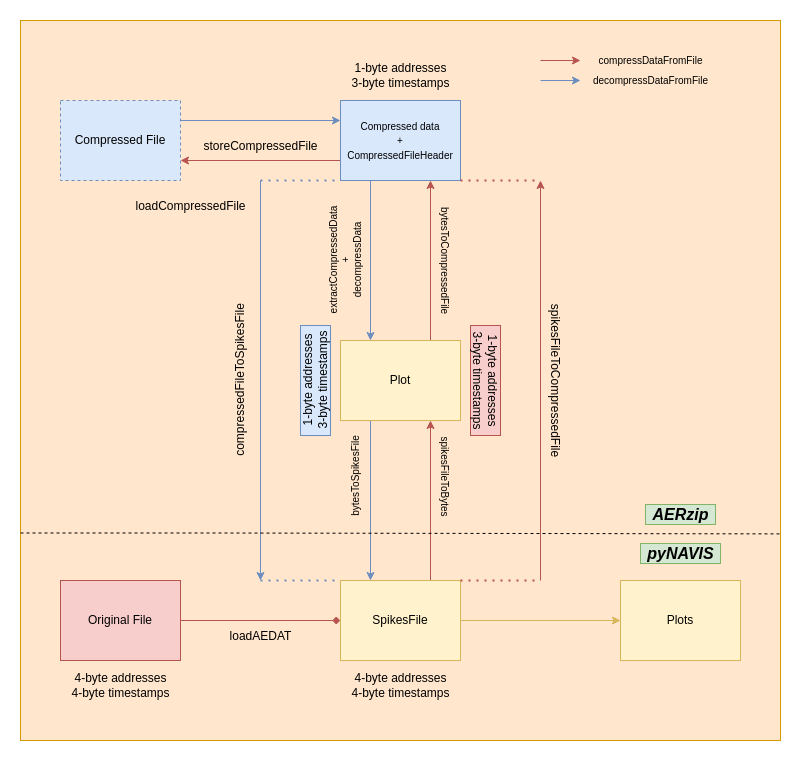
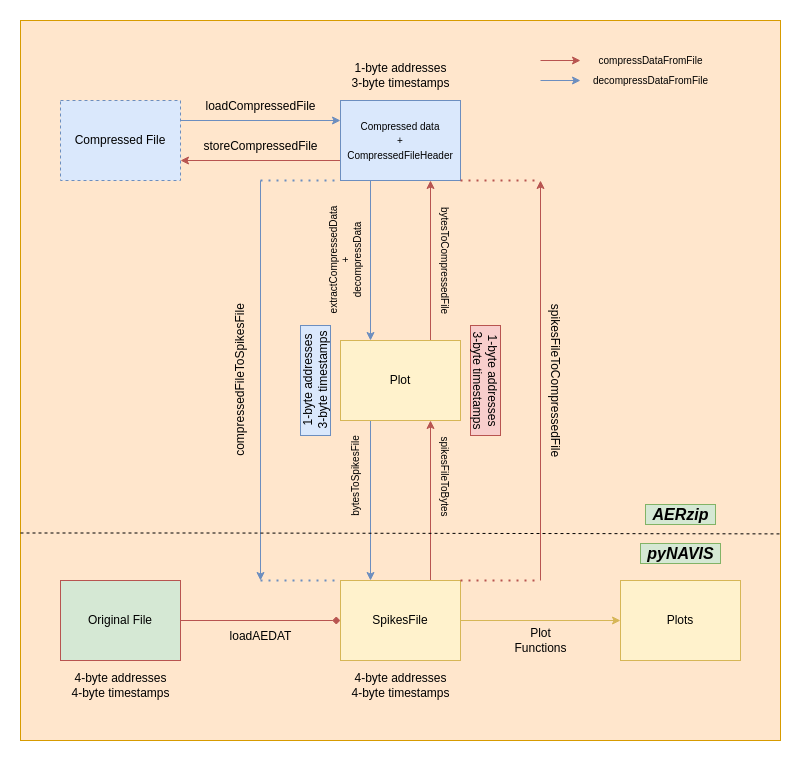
(191, 207) -> (261, 107)
(121, 621) -> (121, 621)
none -> (541, 641)
